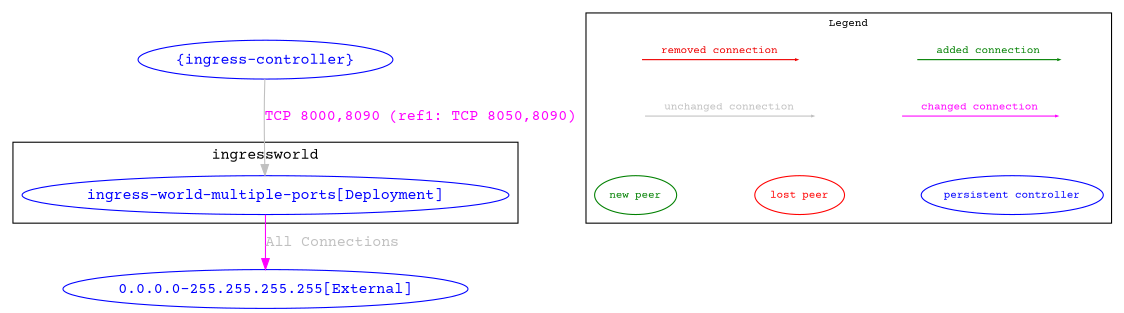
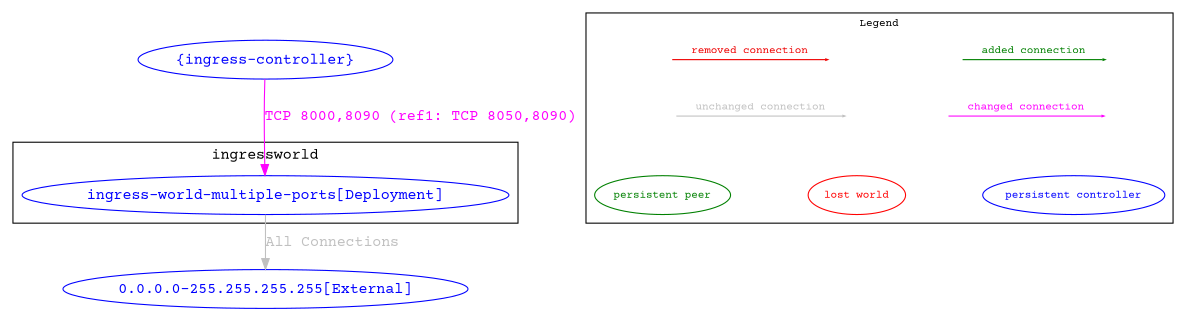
(264, 122) -> (264, 122)
(636, 195) -> (663, 195)
(800, 195) -> (857, 195)
(265, 237) -> (265, 237)
